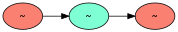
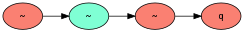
none -> (221, 16)
